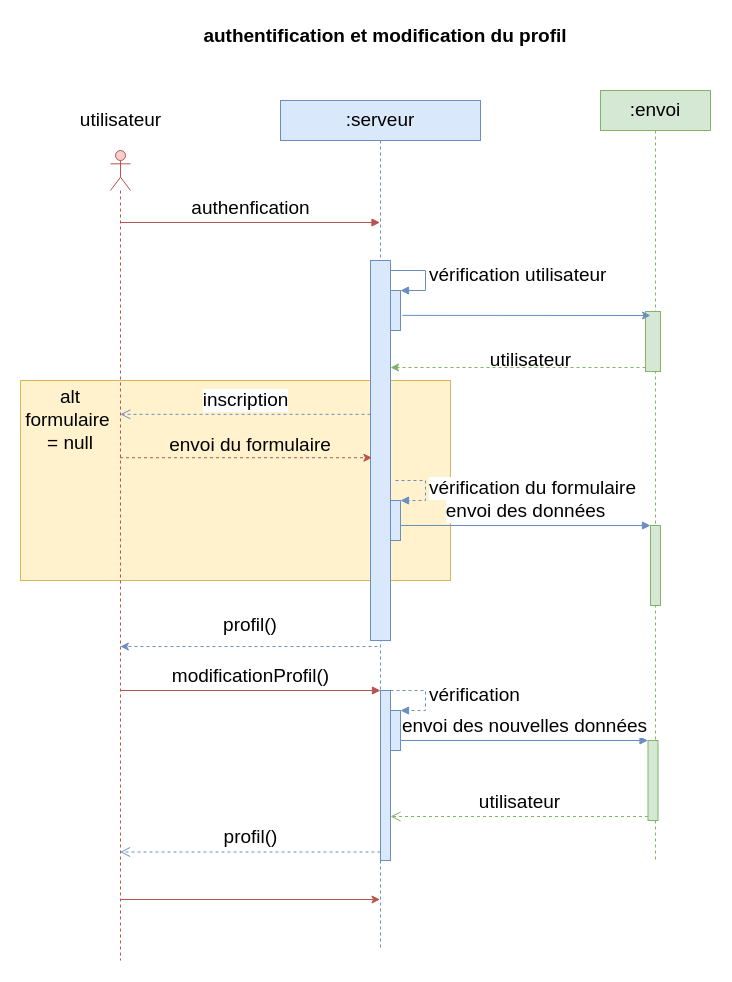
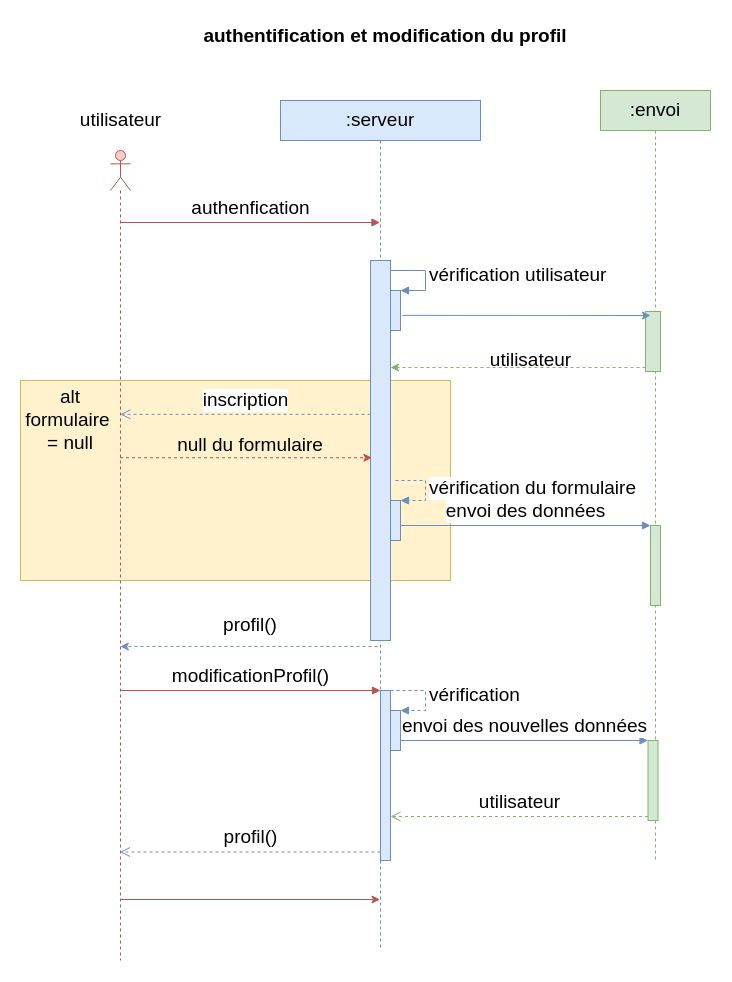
(251, 446) -> (251, 446)
